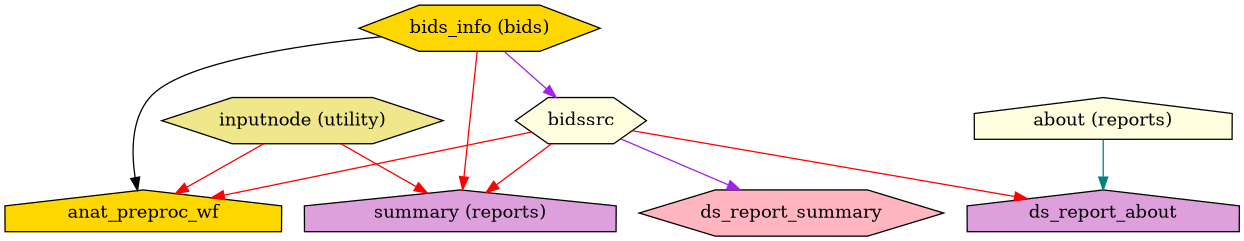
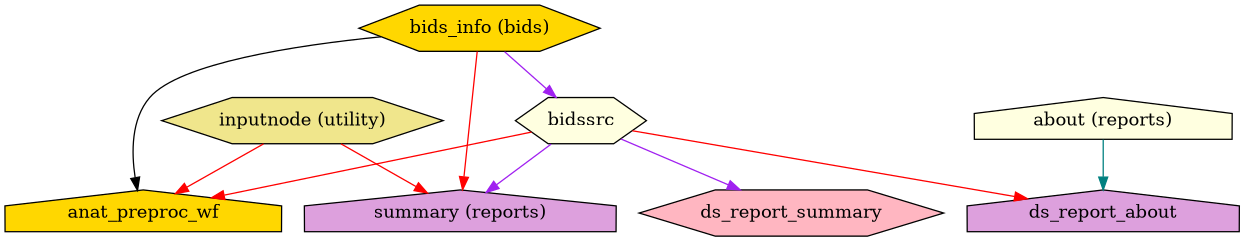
(524, 164) -> (524, 164)
